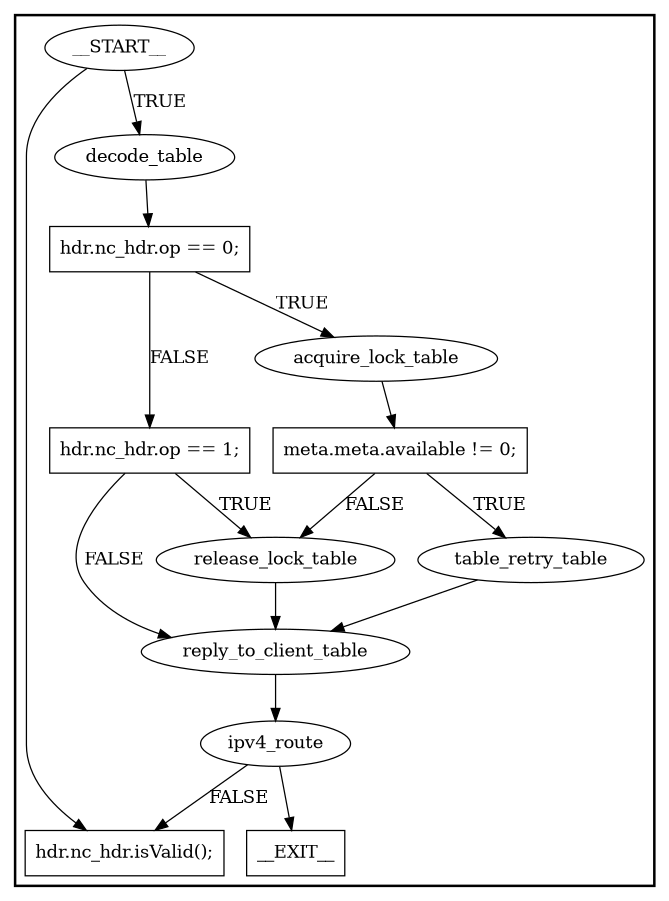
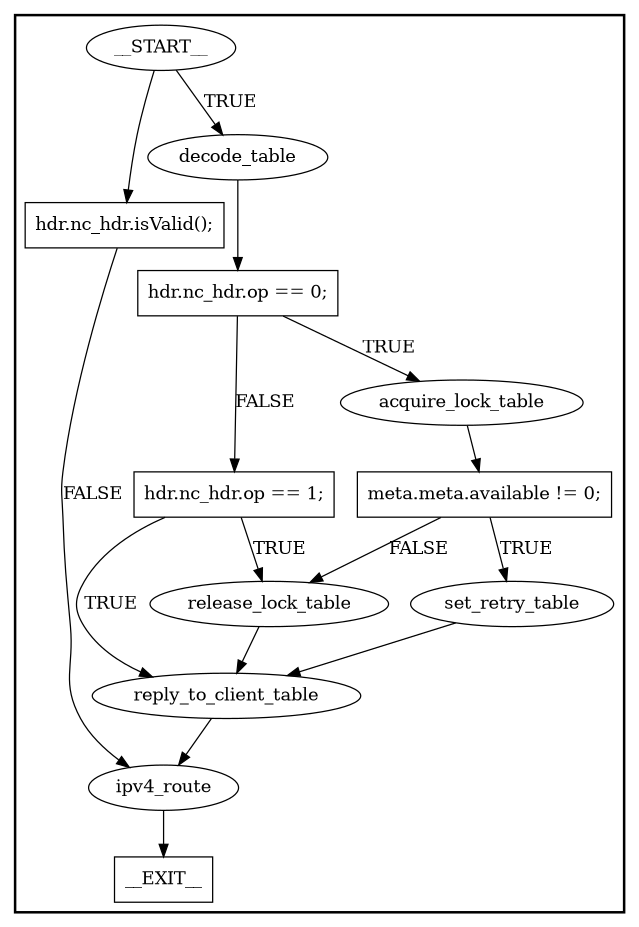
(115, 560) -> (111, 604)
(531, 560) -> (512, 604)
(206, 794) -> (63, 509)
